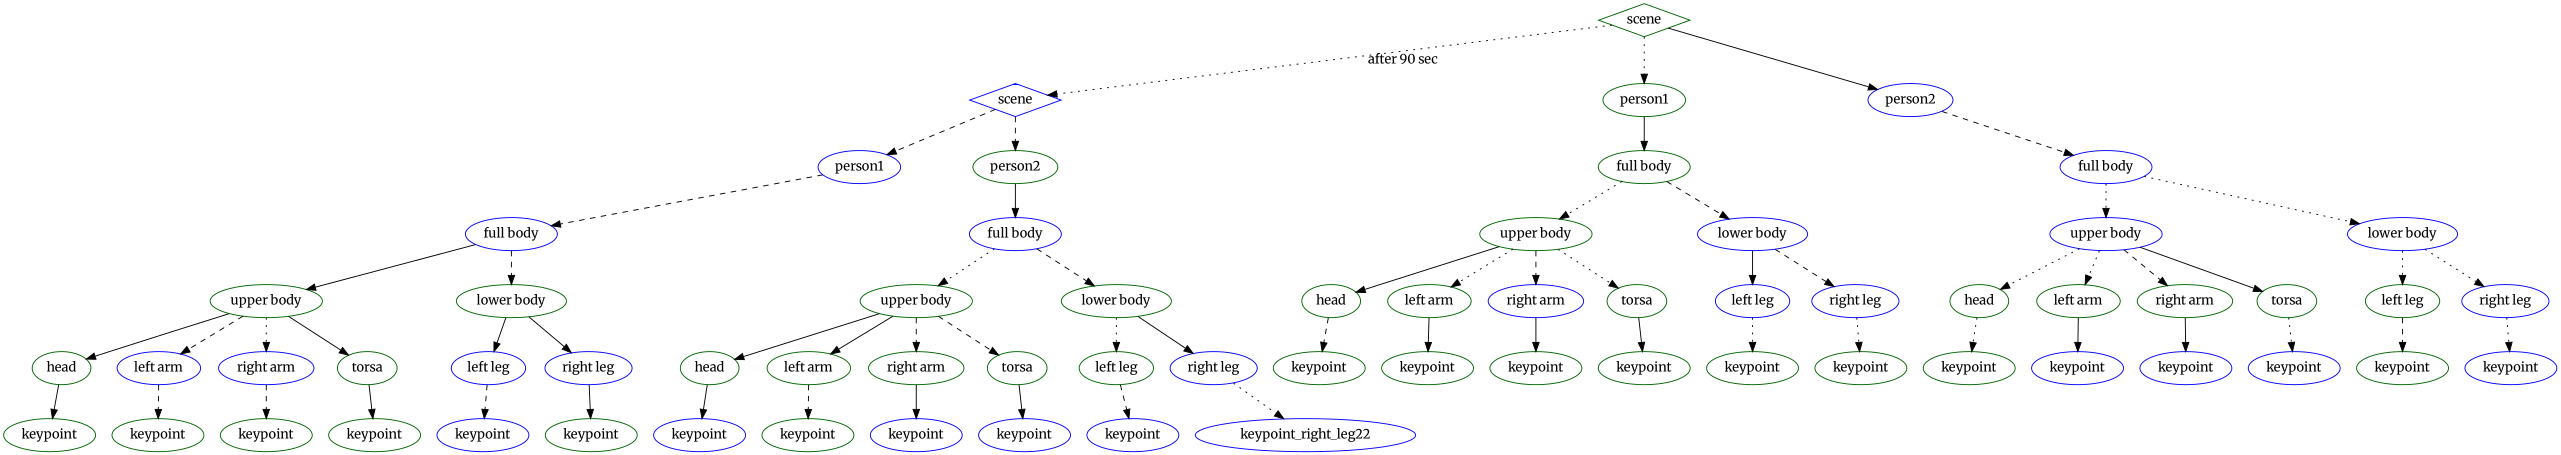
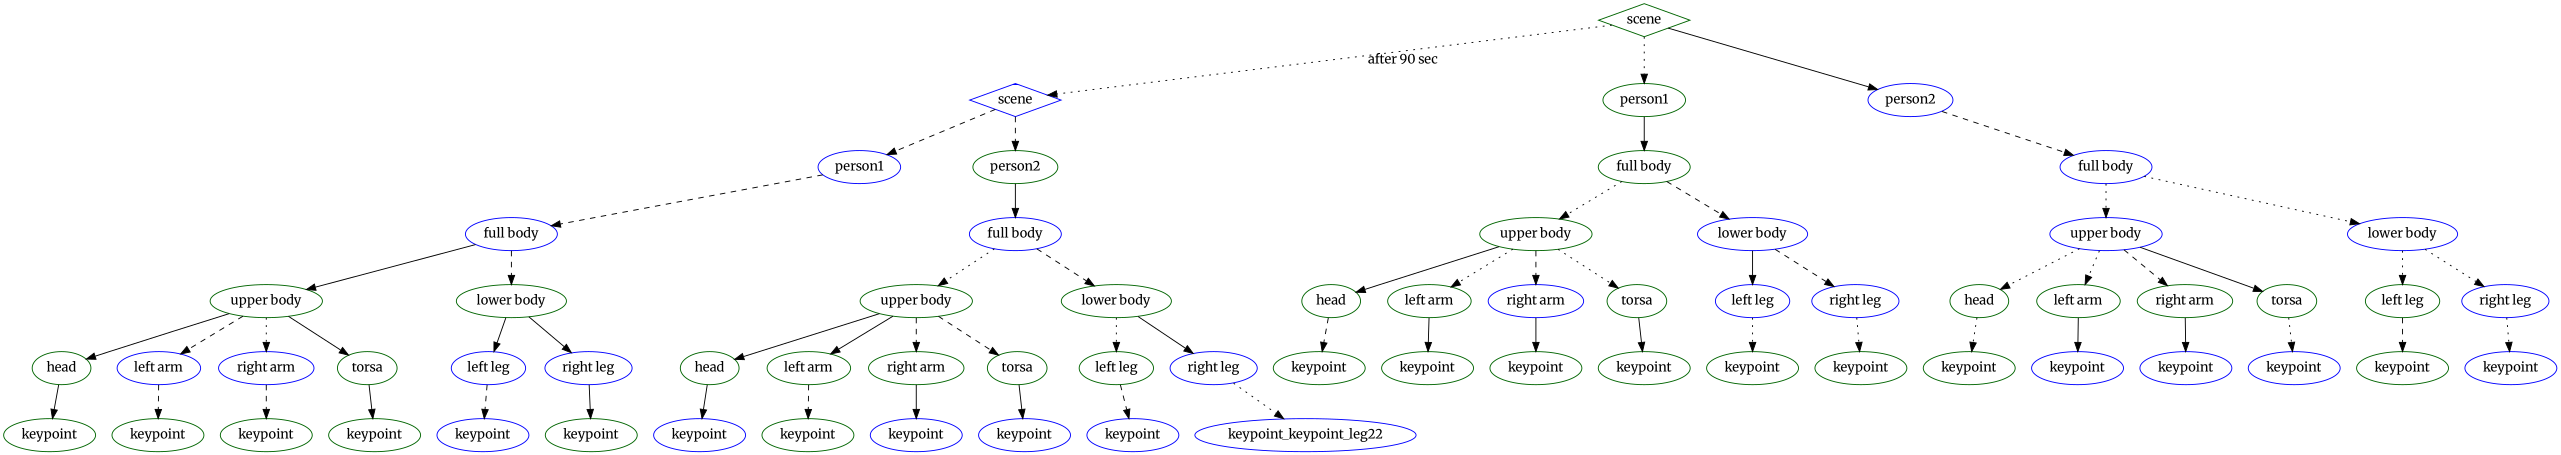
(1305, 435) -> (1305, 435)
